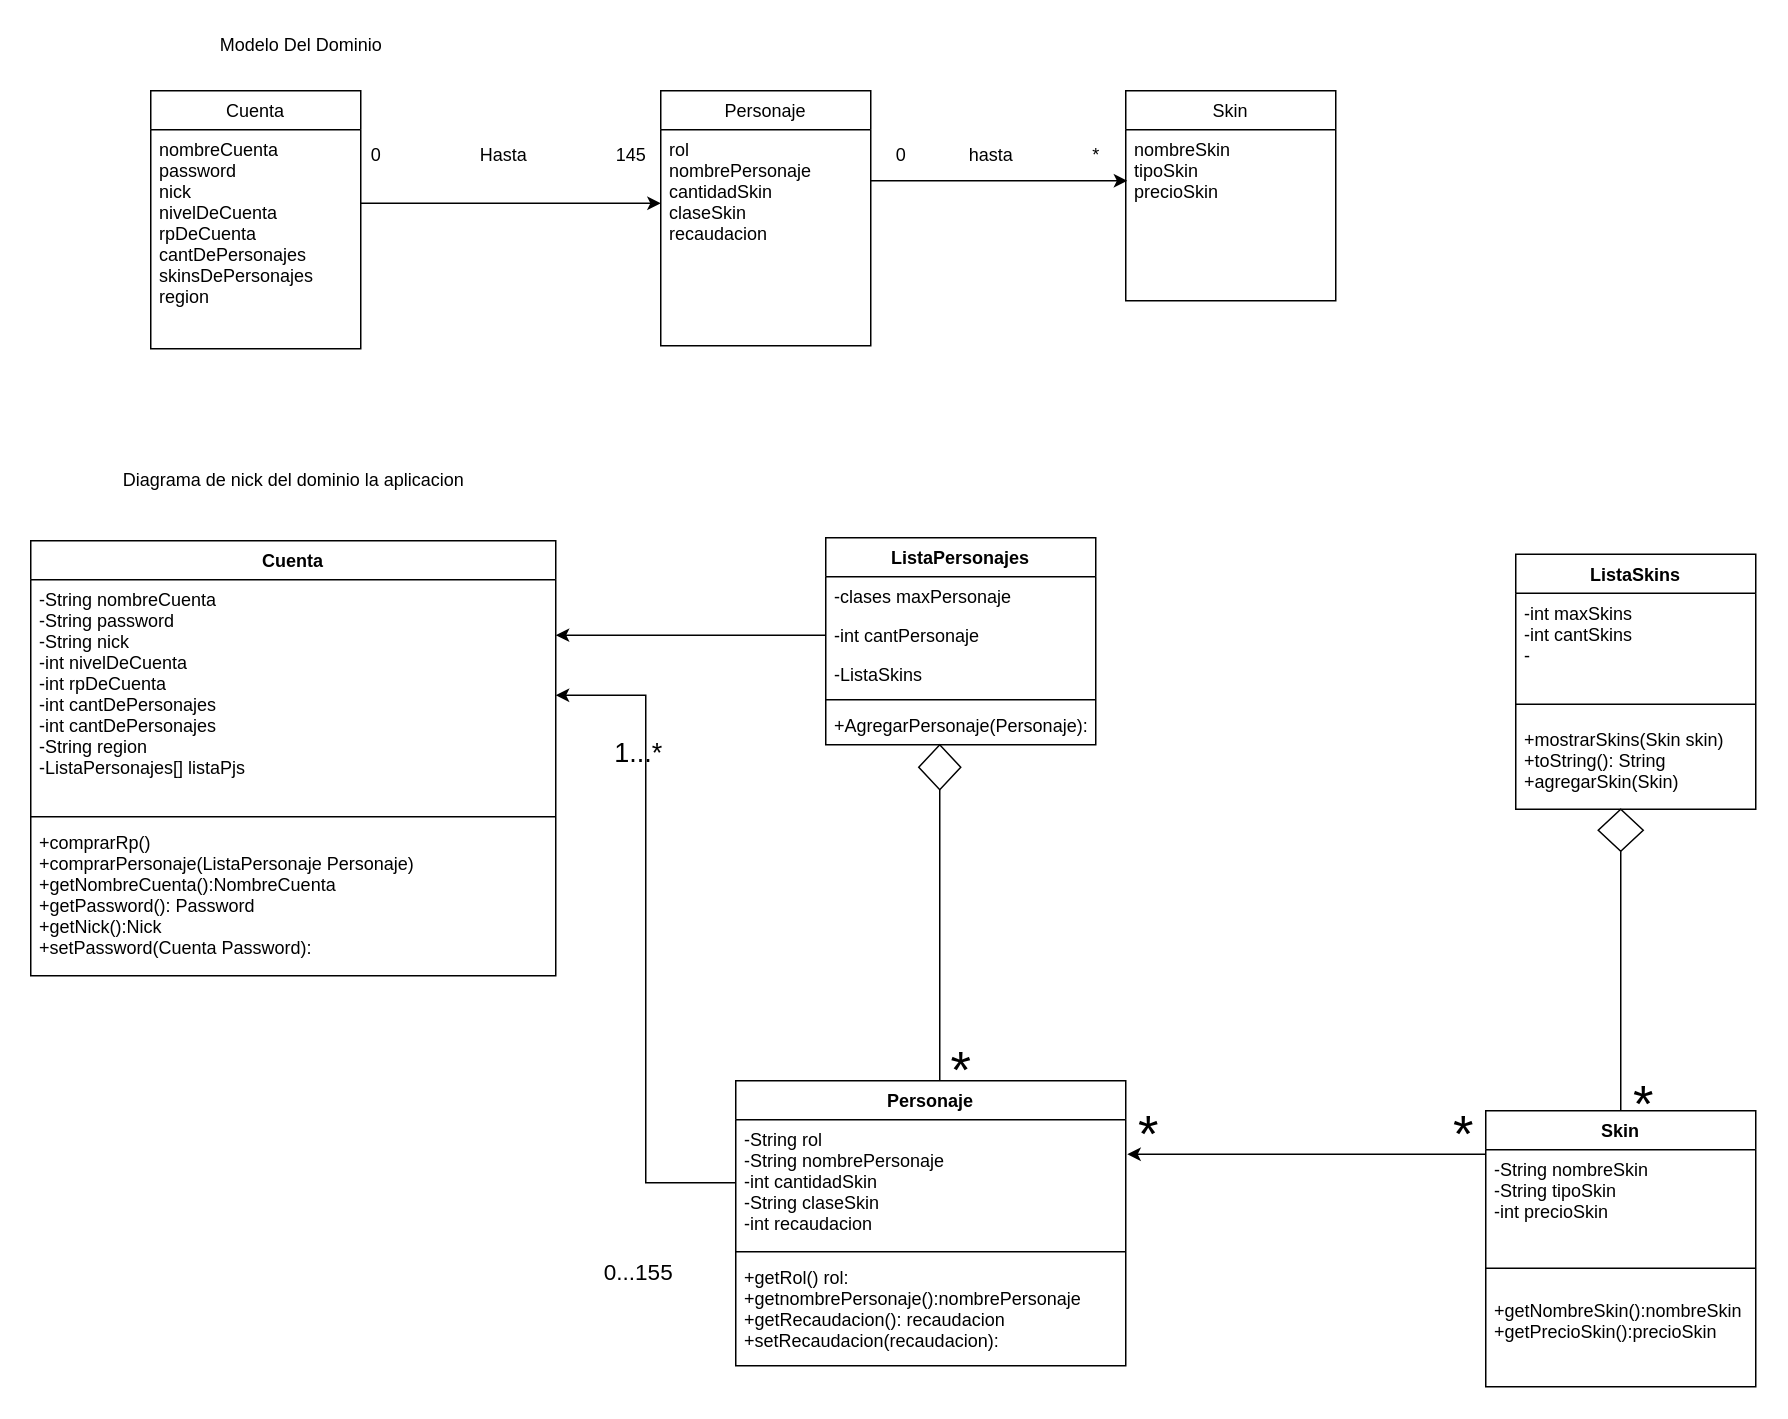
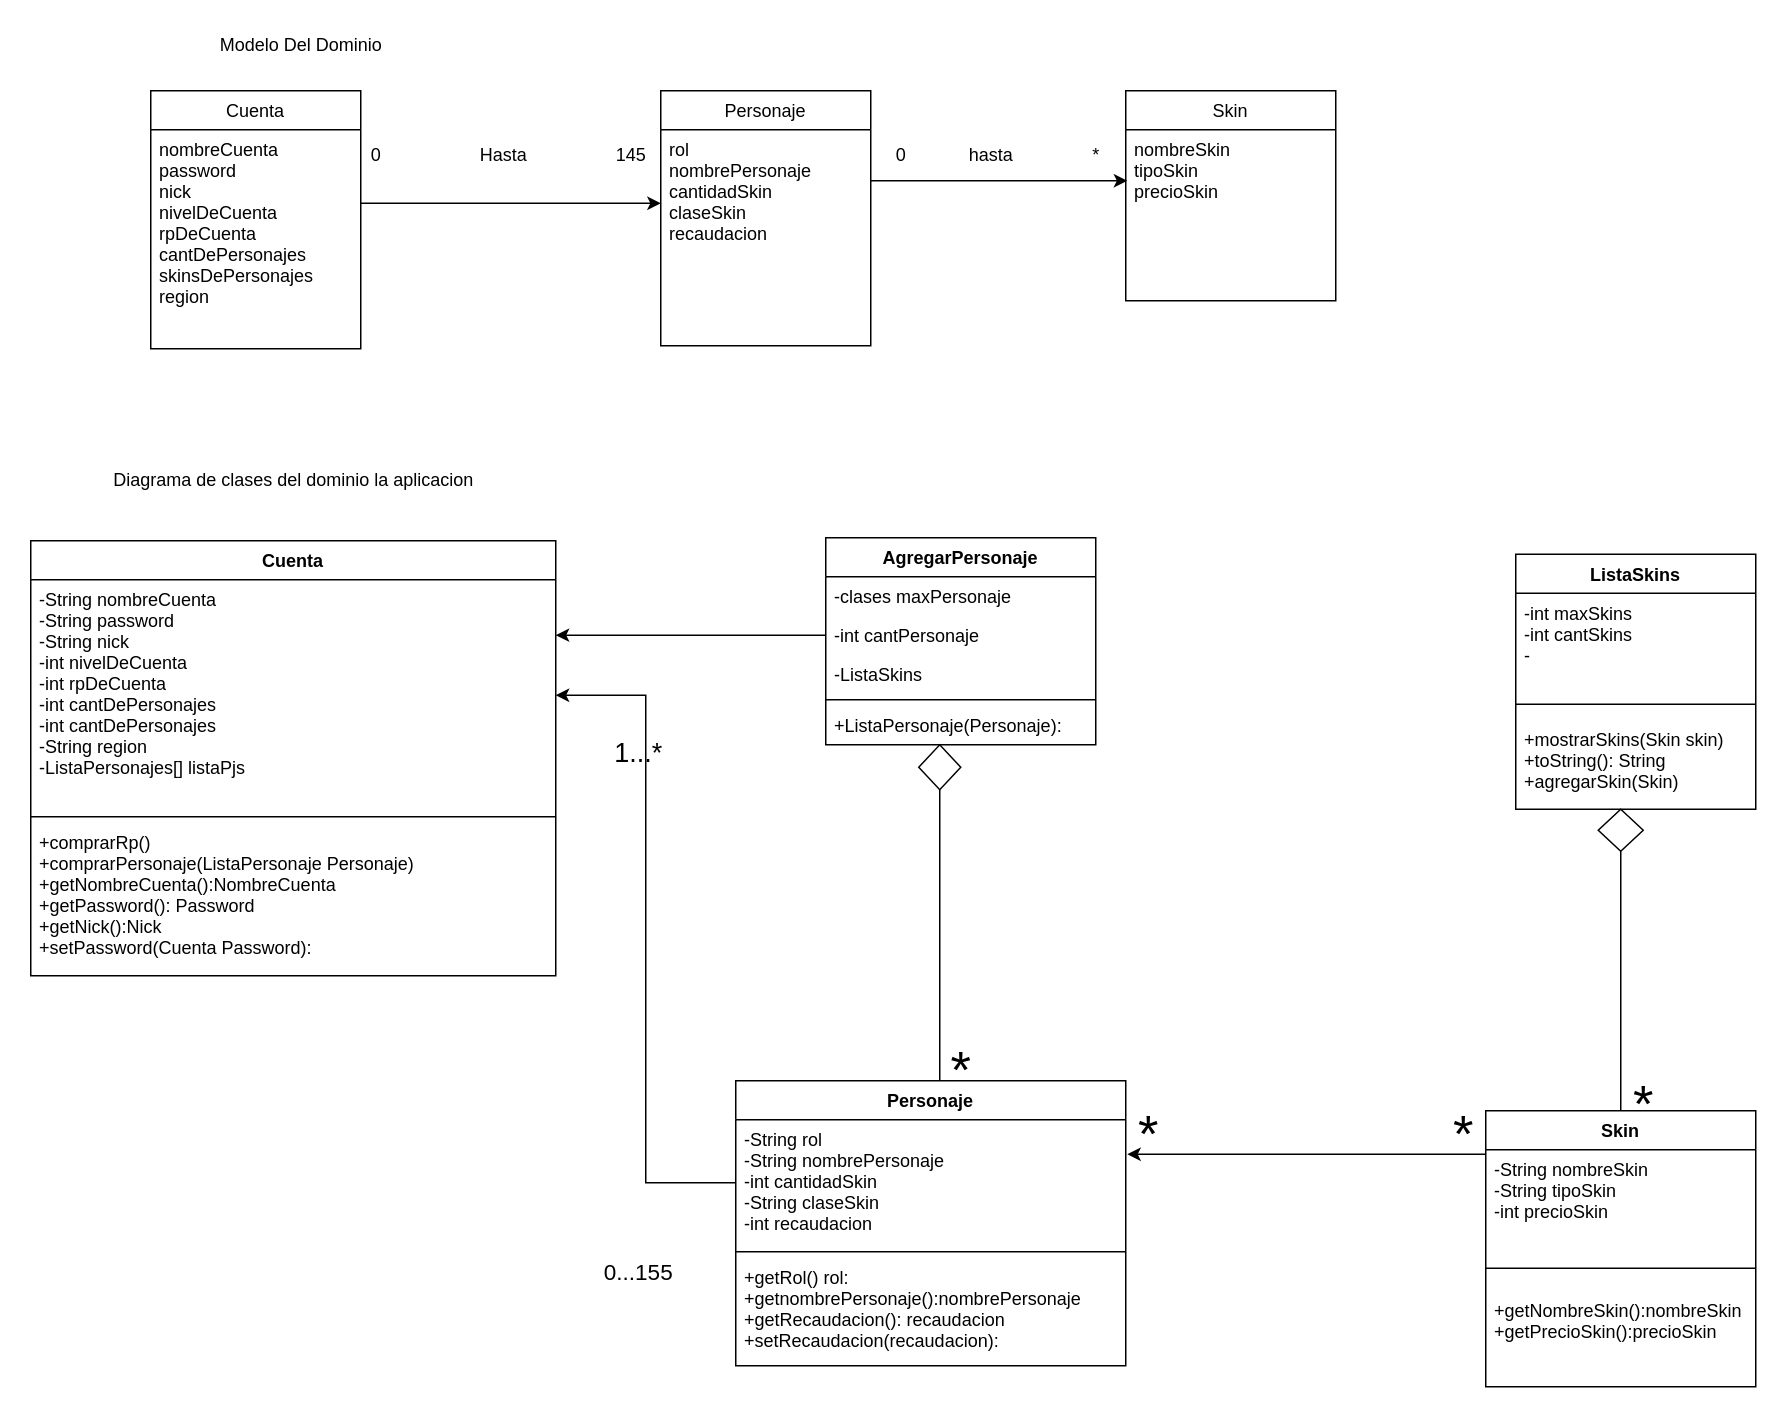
(294, 481) -> (294, 481)
(960, 558) -> (960, 558)
(978, 726) -> (965, 726)
